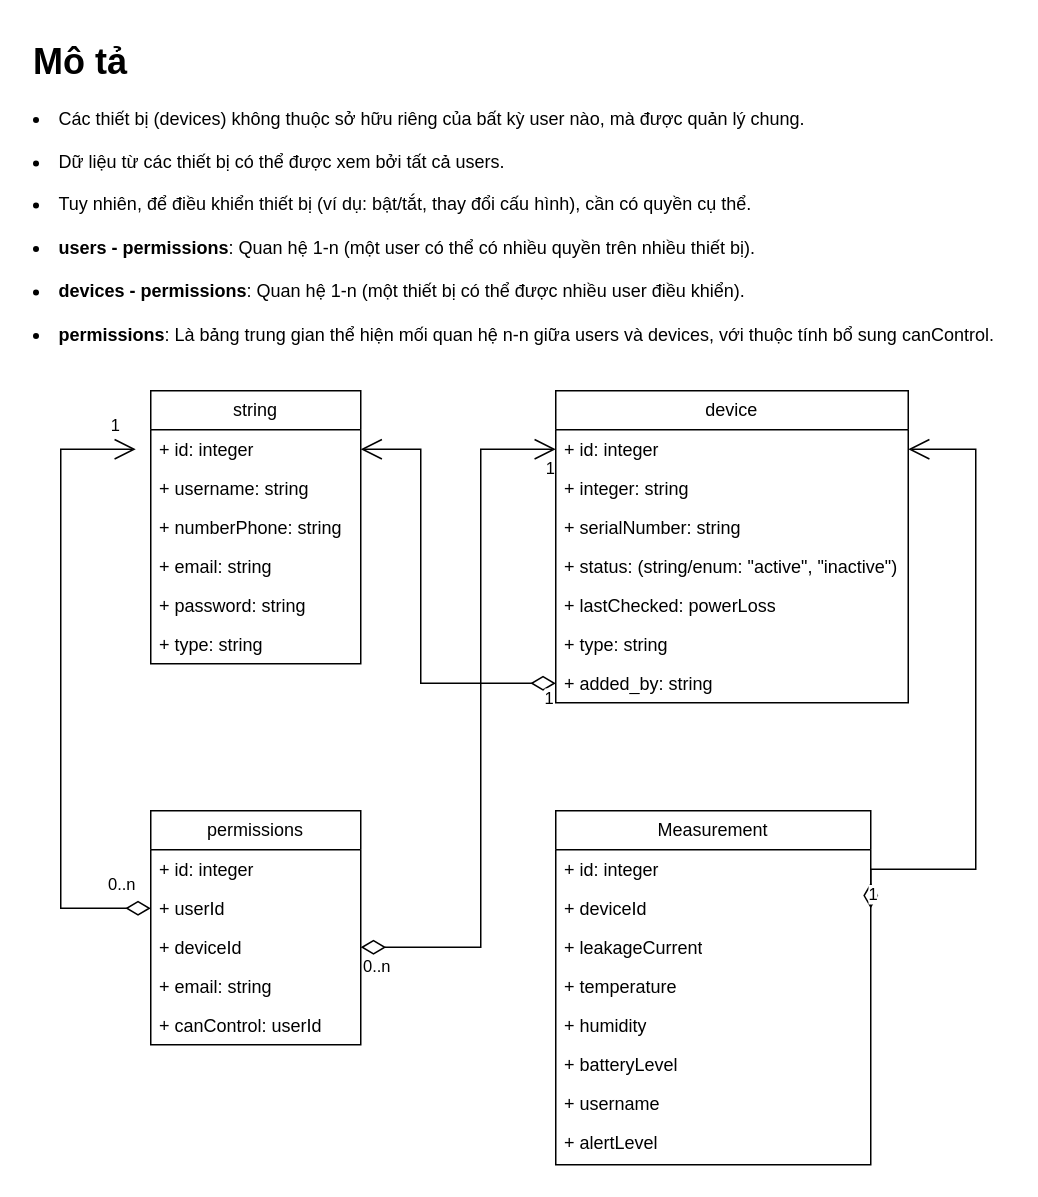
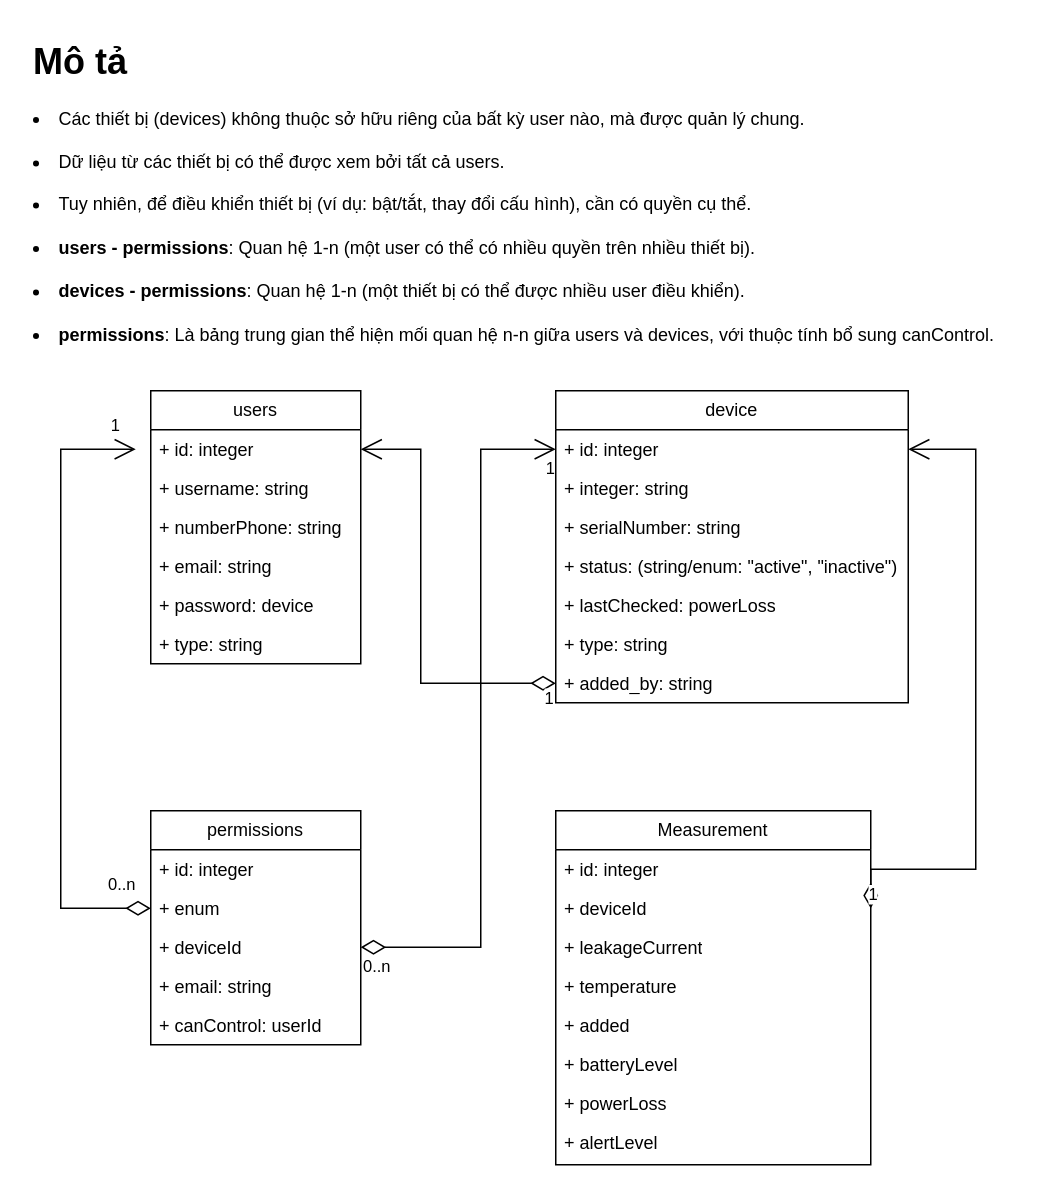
(256, 410) -> (256, 410)
(241, 607) -> (241, 607)
(200, 910) -> (190, 910)
(608, 1027) -> (598, 1027)
(613, 1105) -> (618, 1105)
